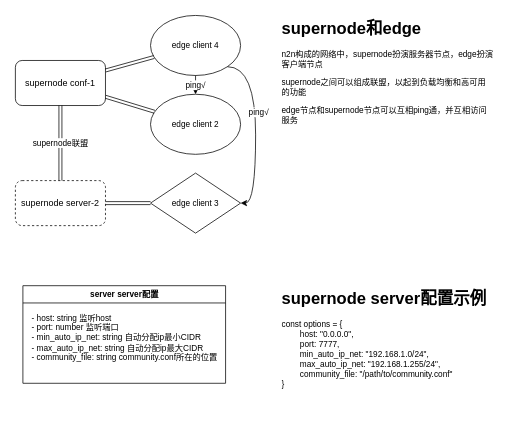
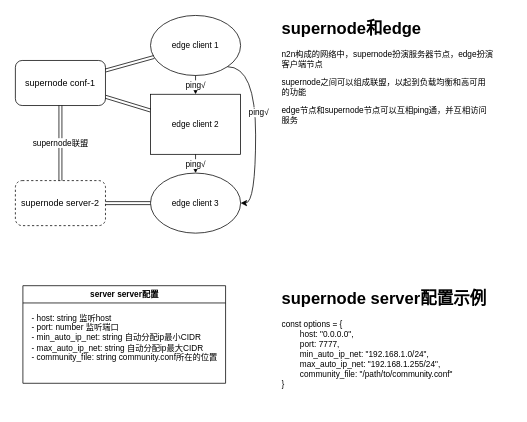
(195, 45) -> (195, 45)
(195, 124) -> (195, 124)
none -> (195, 161)
(195, 203) -> (195, 203)
